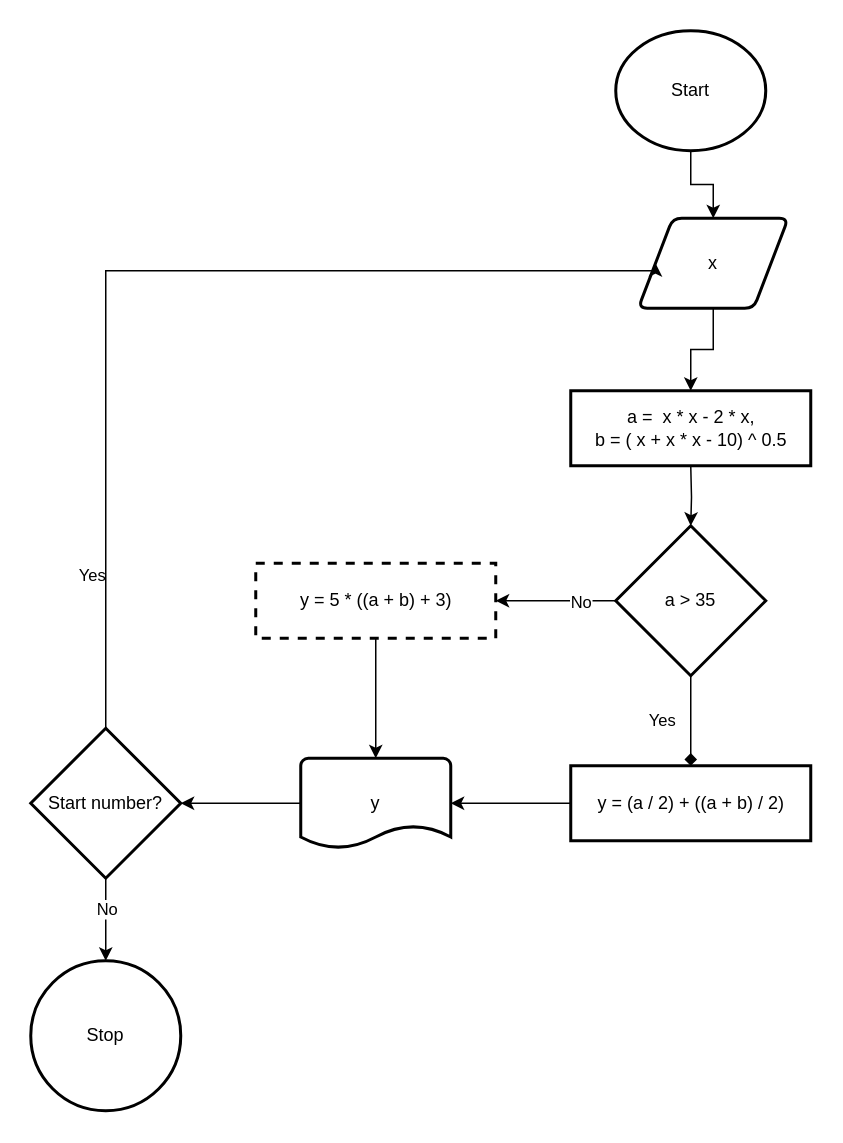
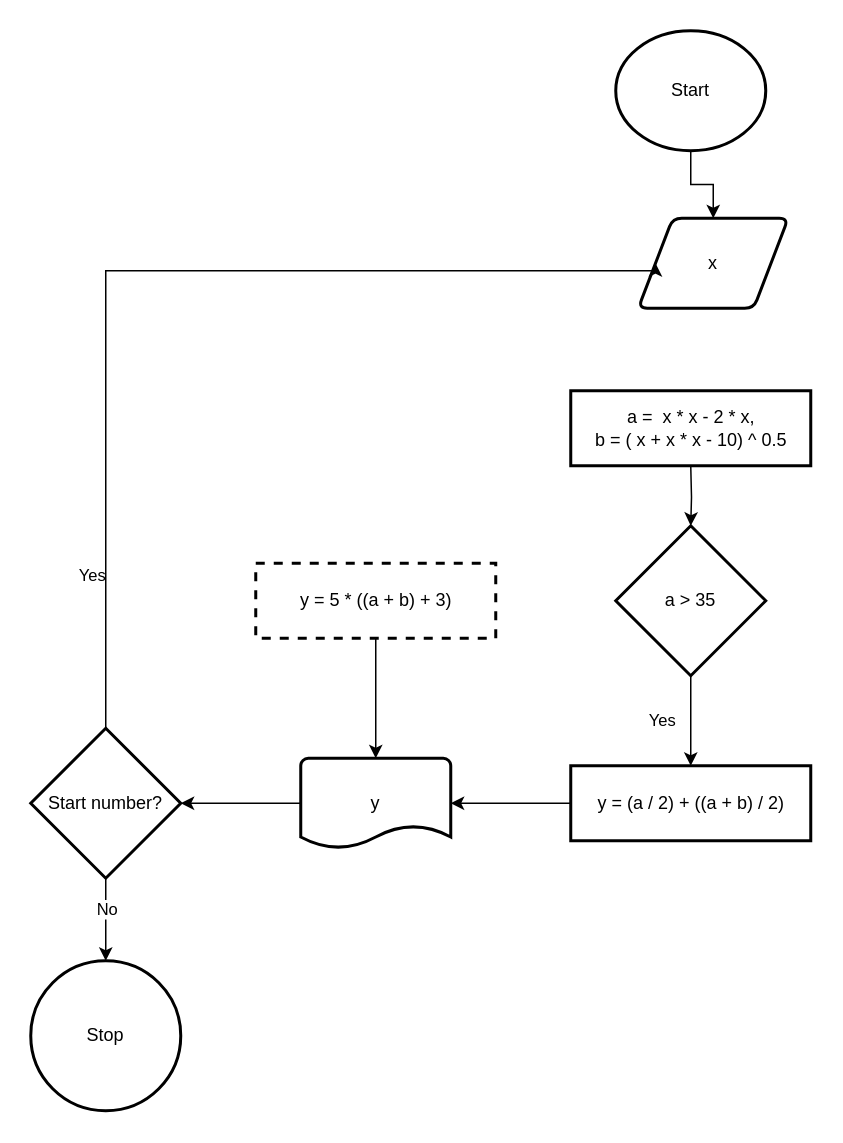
(707, 350) -> none
(561, 601) -> none
(691, 753) -> (691, 754)
